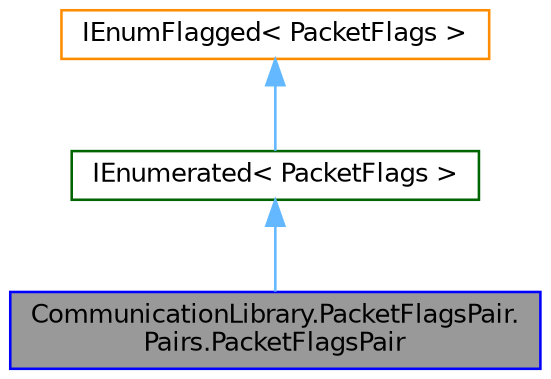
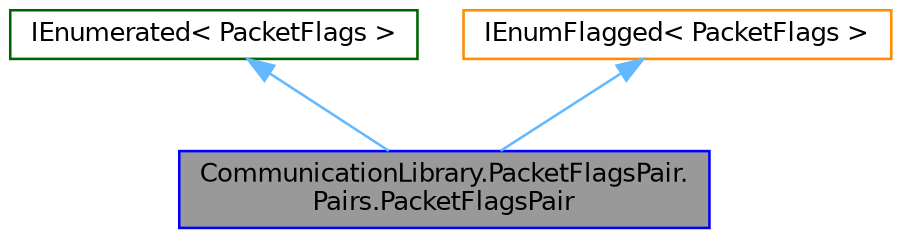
(275, 118) -> (561, 112)
